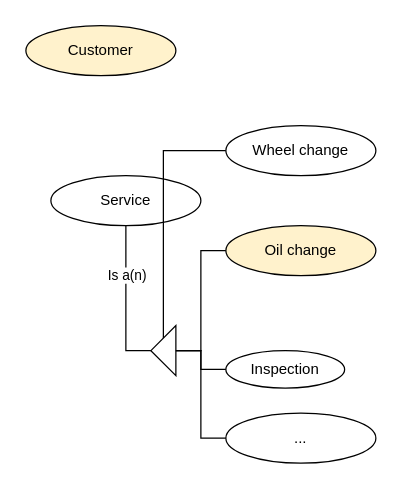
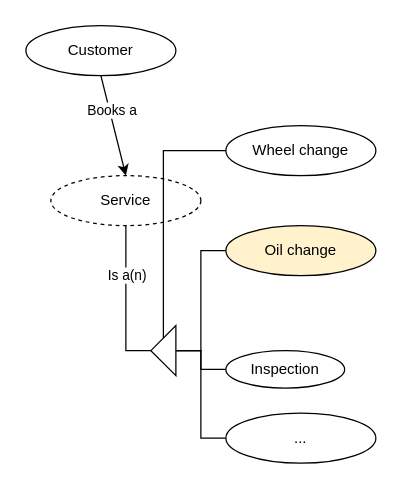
(101, 51) -> (101, 51)
none -> (112, 121)
(126, 201) -> (126, 201)
